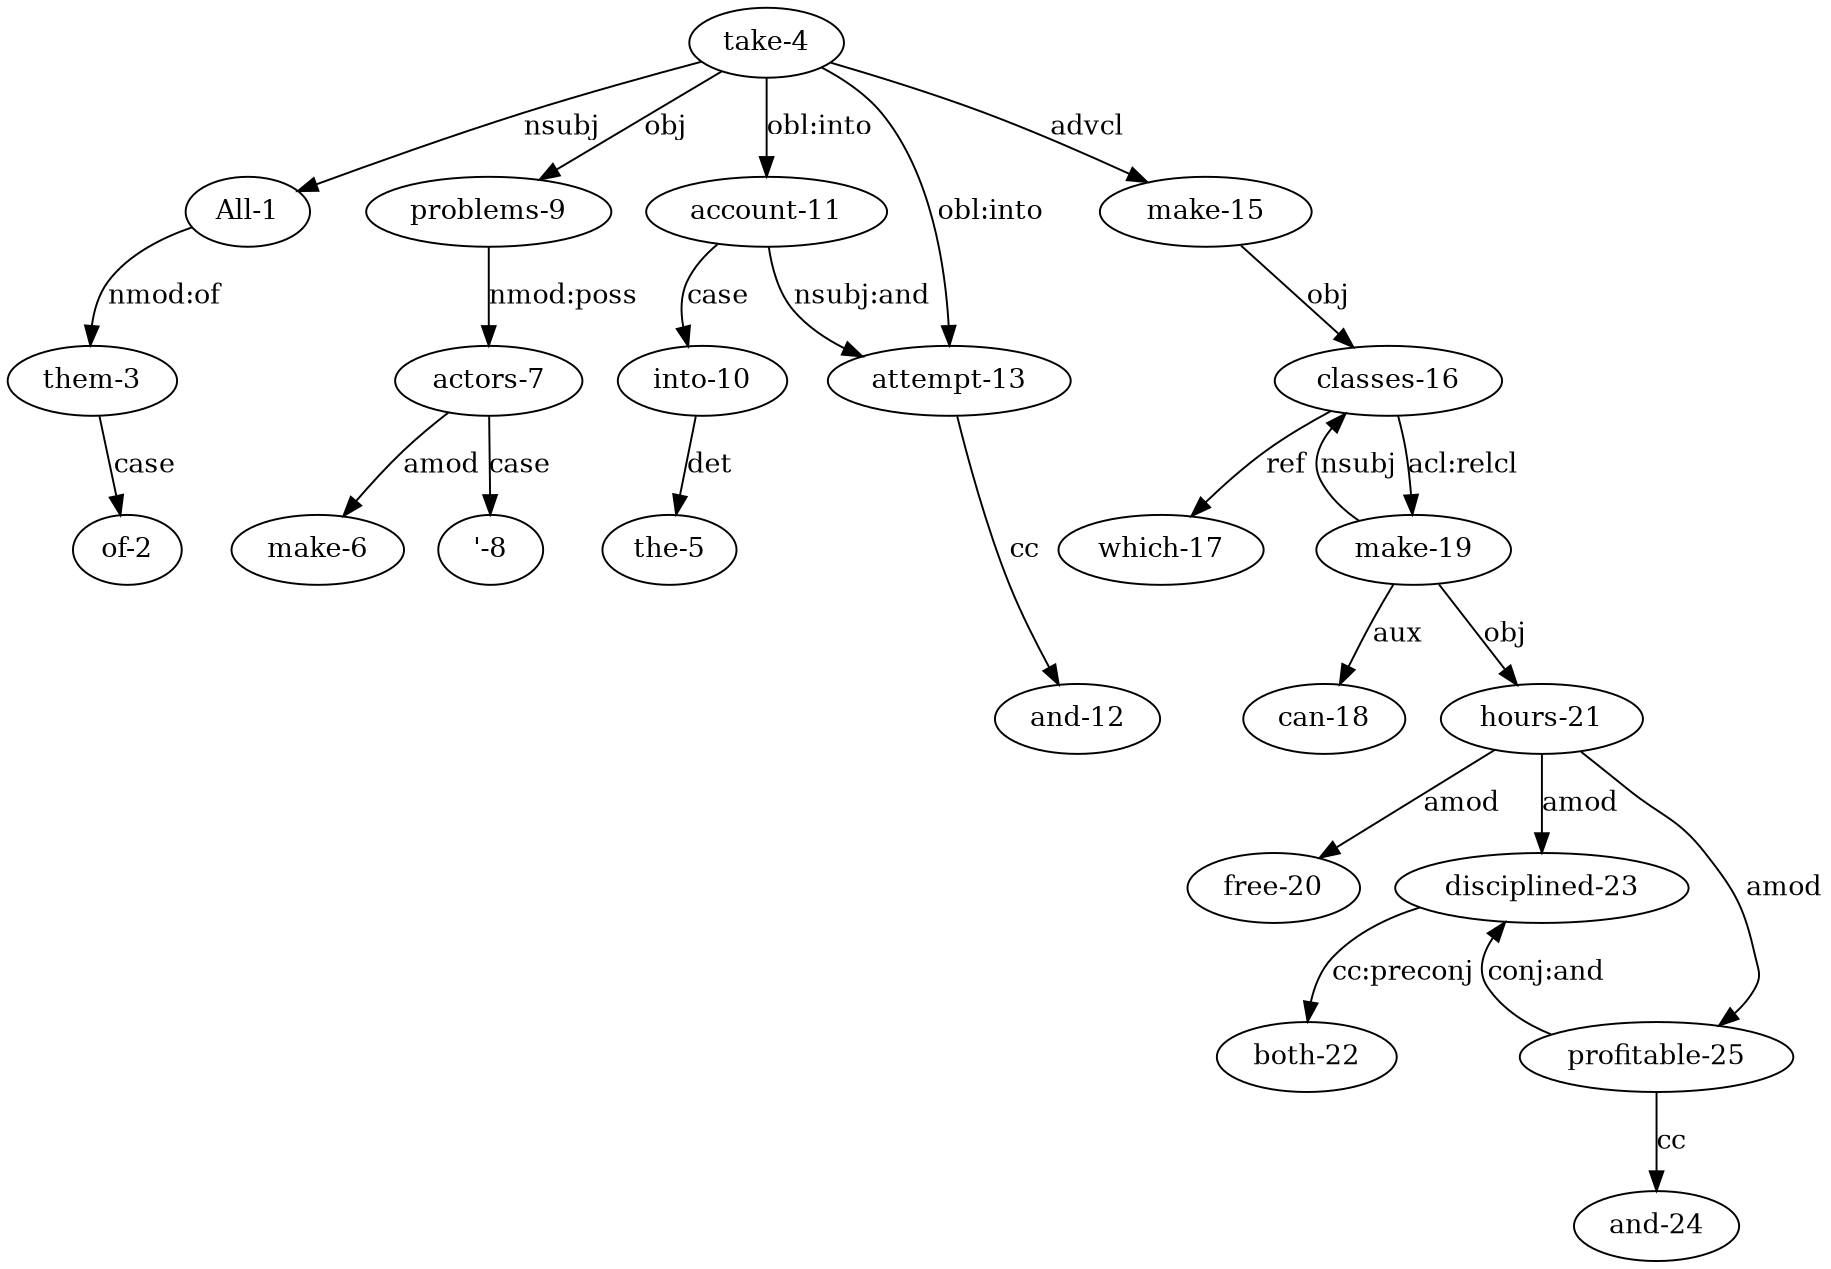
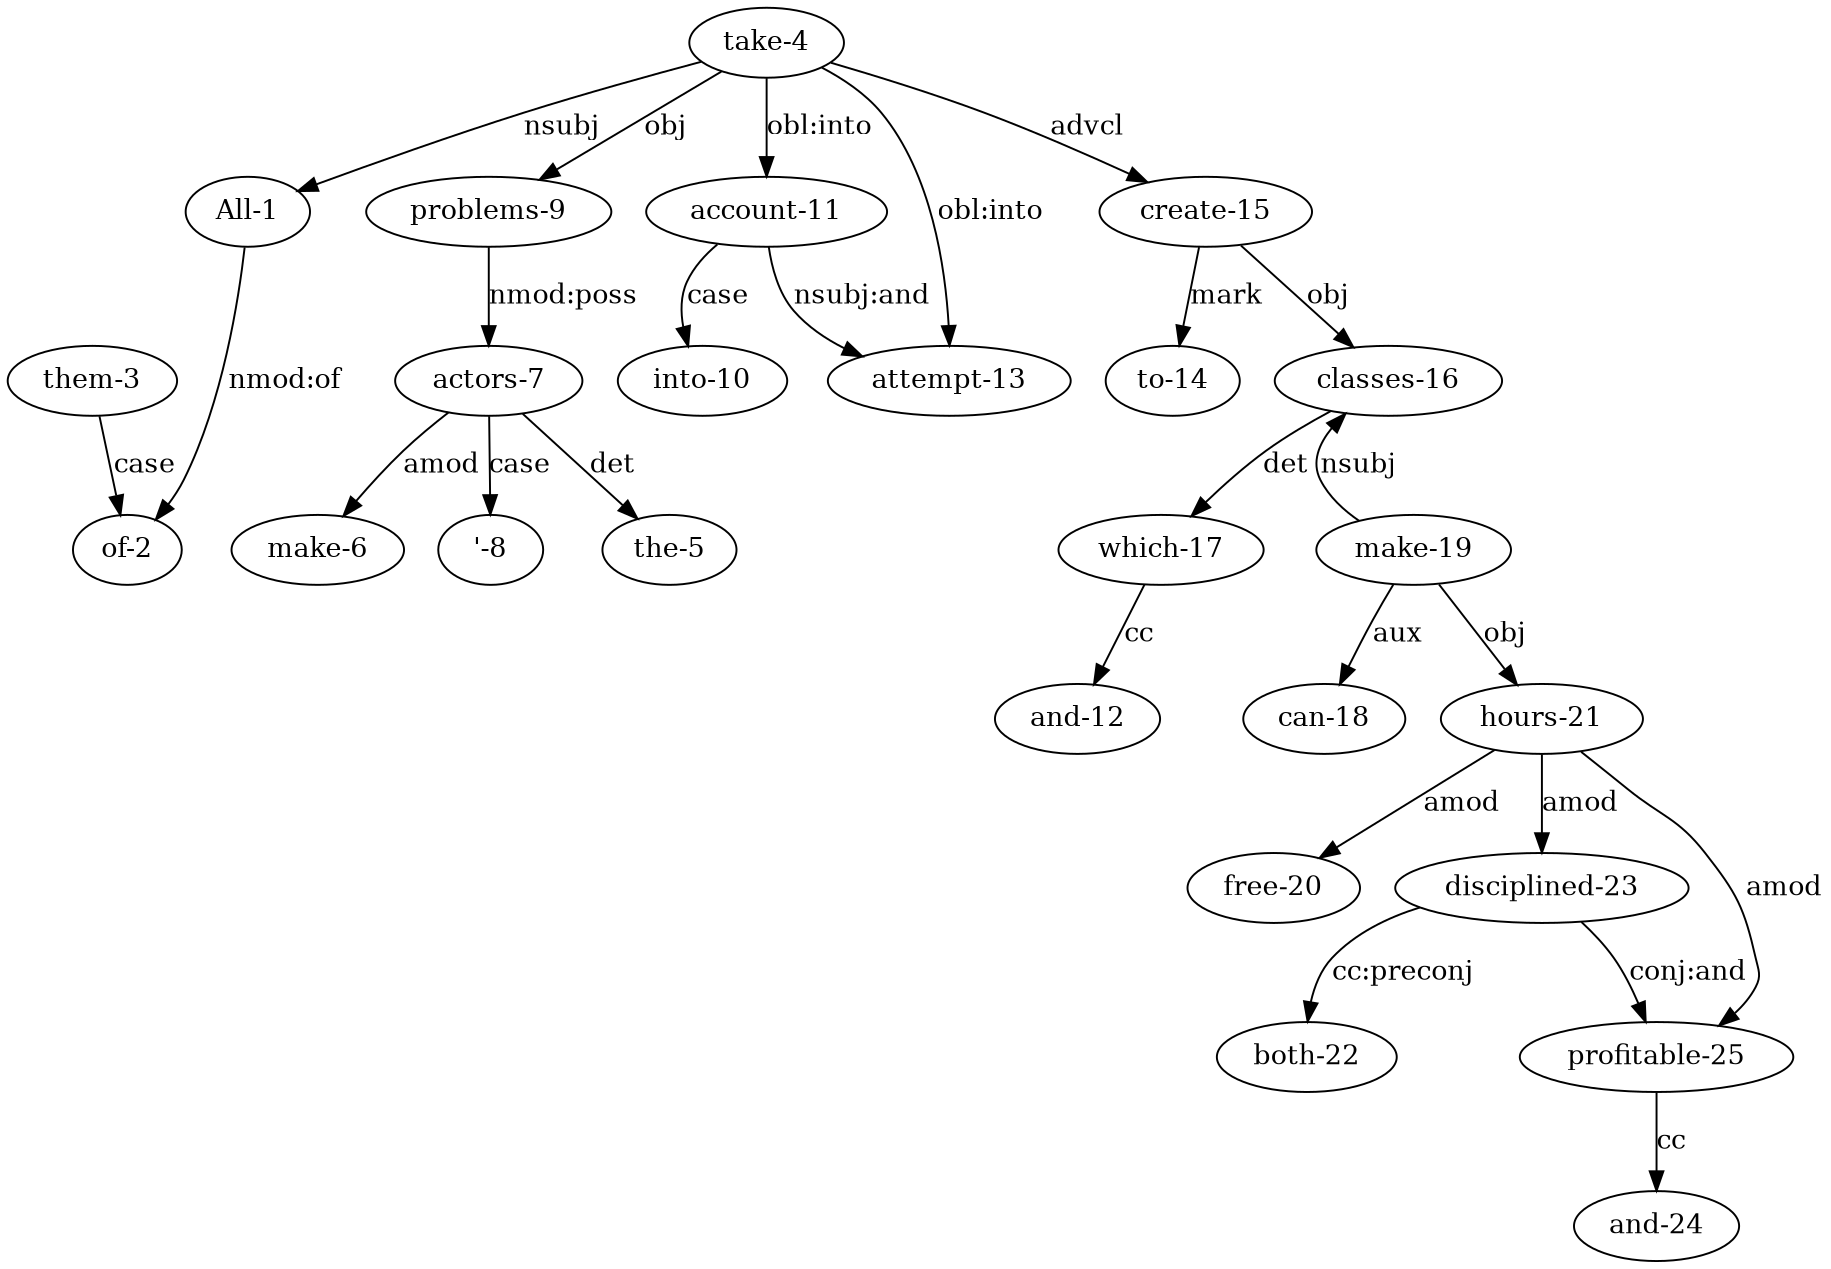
(1206, 212) -> (1206, 212)
(127, 262) -> (220, 380)
none -> (1173, 381)
(1407, 455) -> none
(688, 456) -> (573, 460)
(1286, 465) -> (1286, 465)
(995, 545) -> (1124, 626)
(1496, 998) -> (1615, 959)
